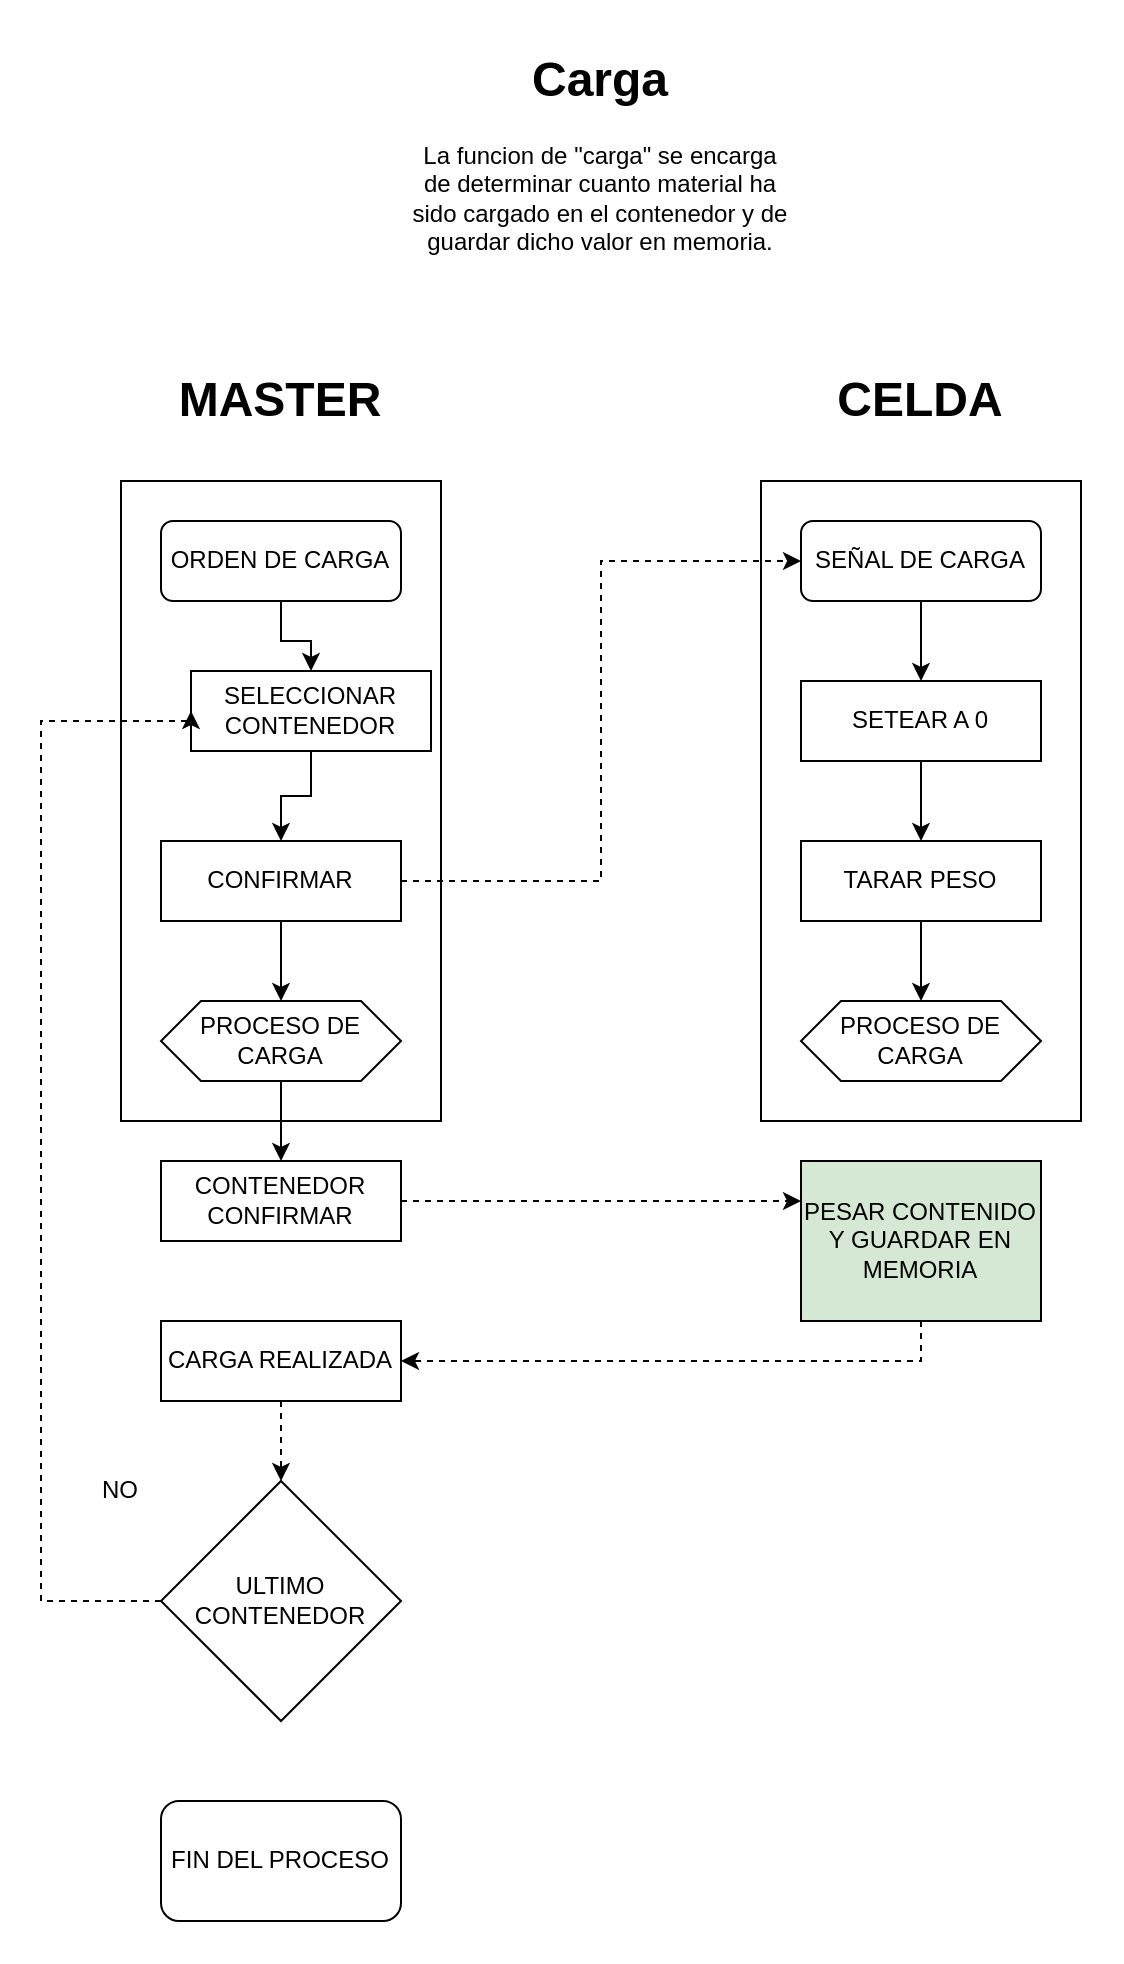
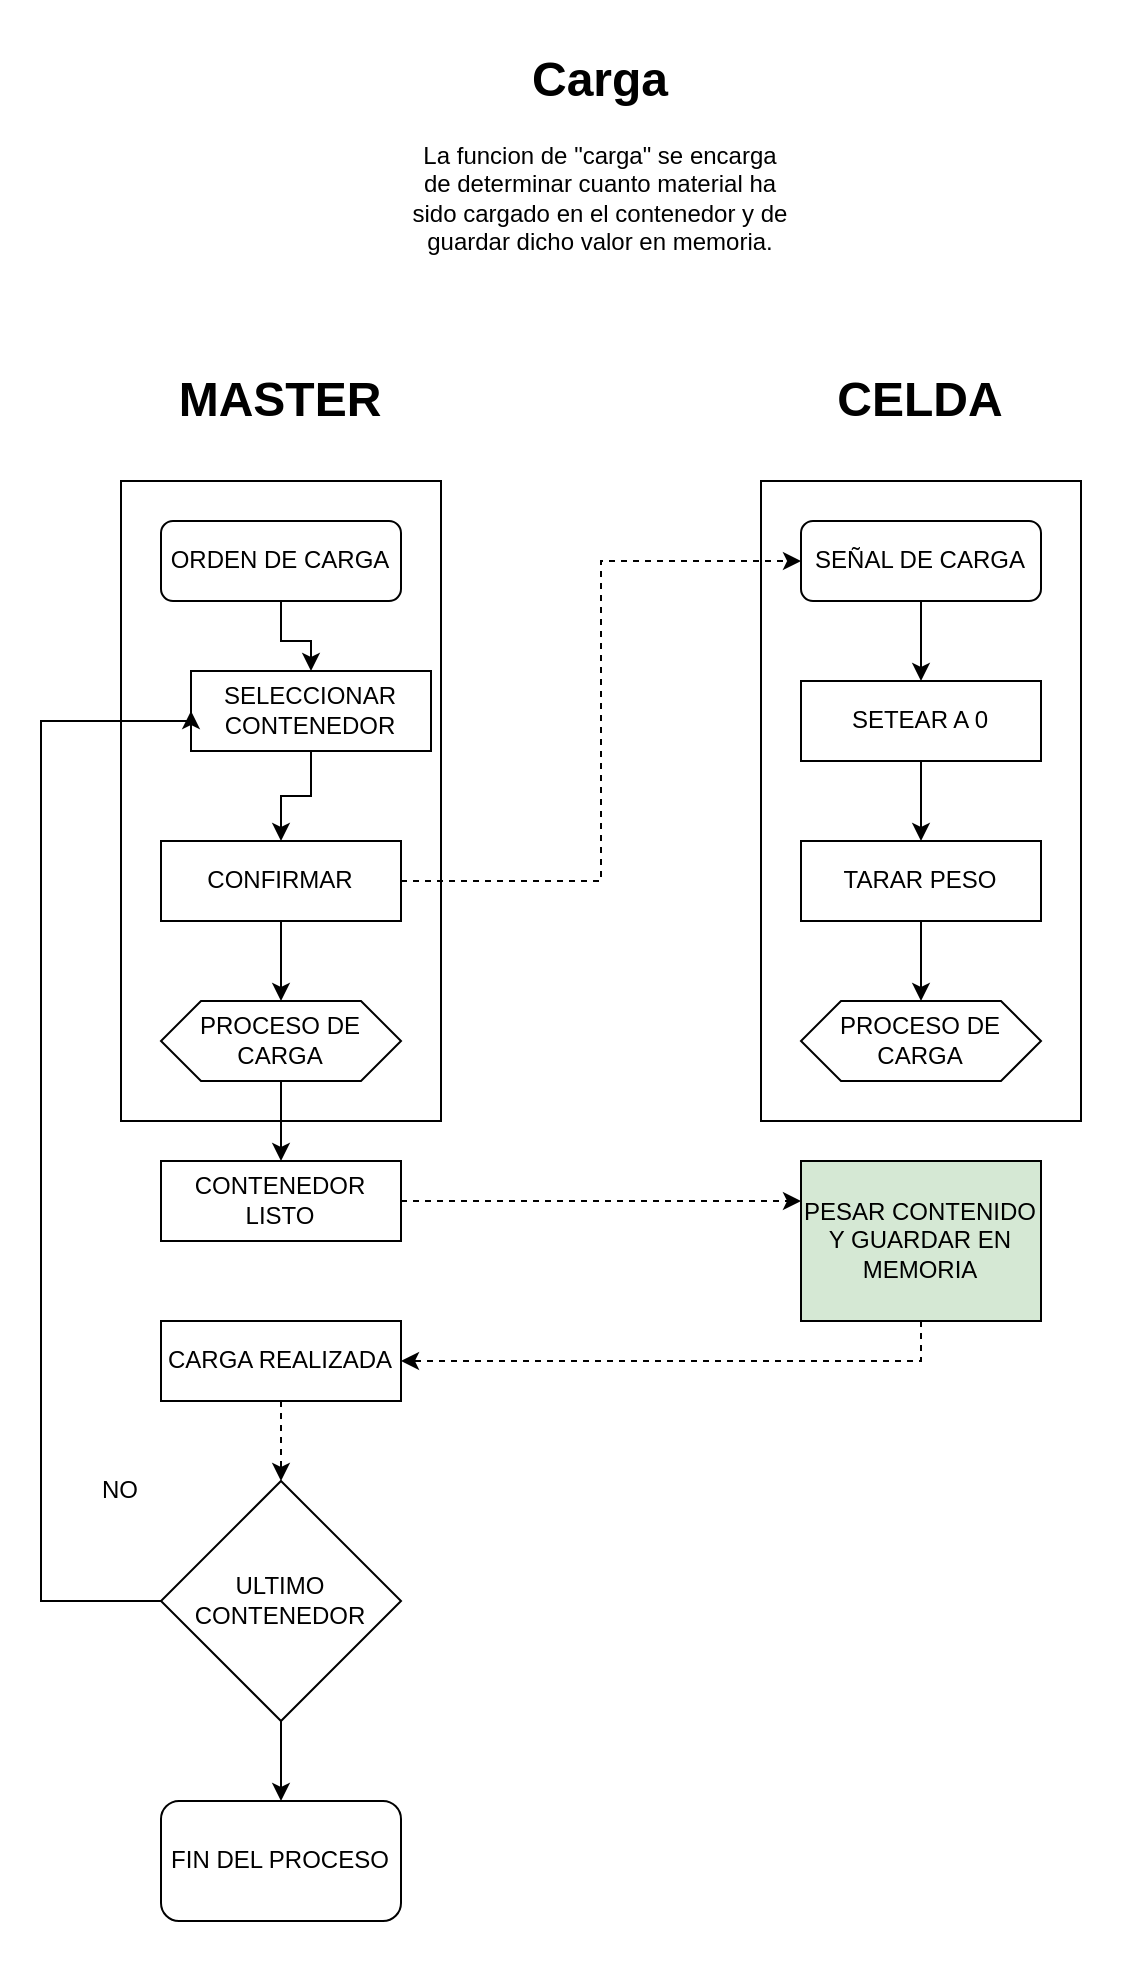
(41, 1148) -> (41, 1148)
(281, 1201) -> (281, 1201)
none -> (281, 1754)
